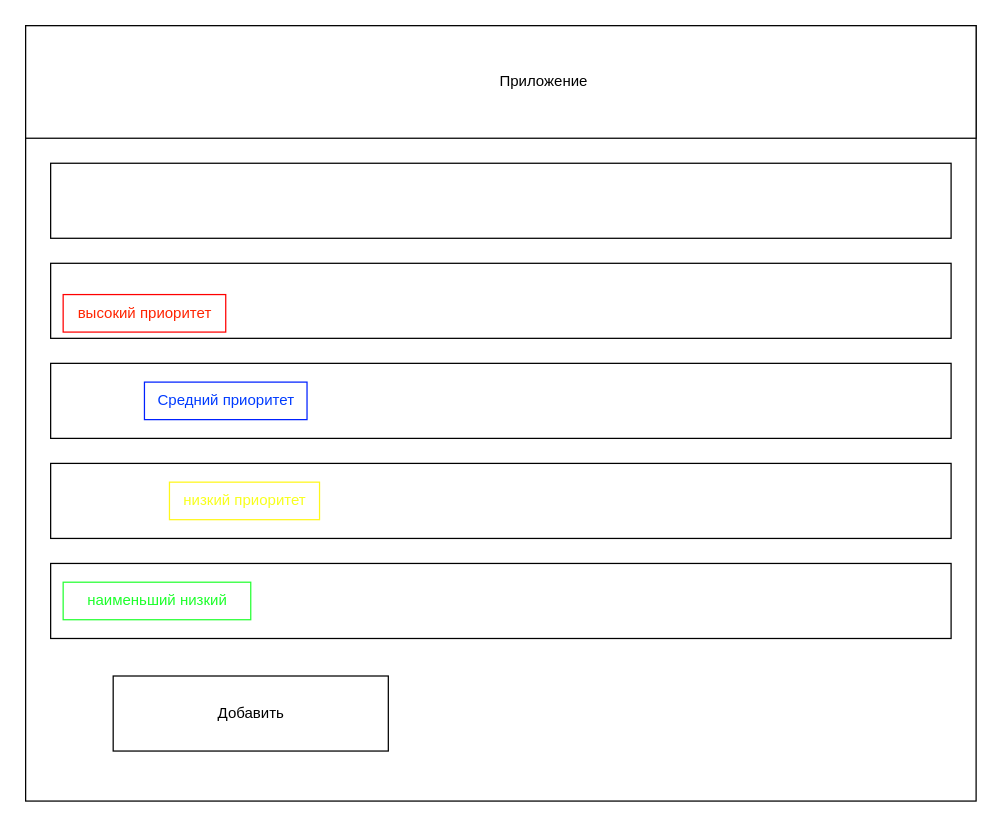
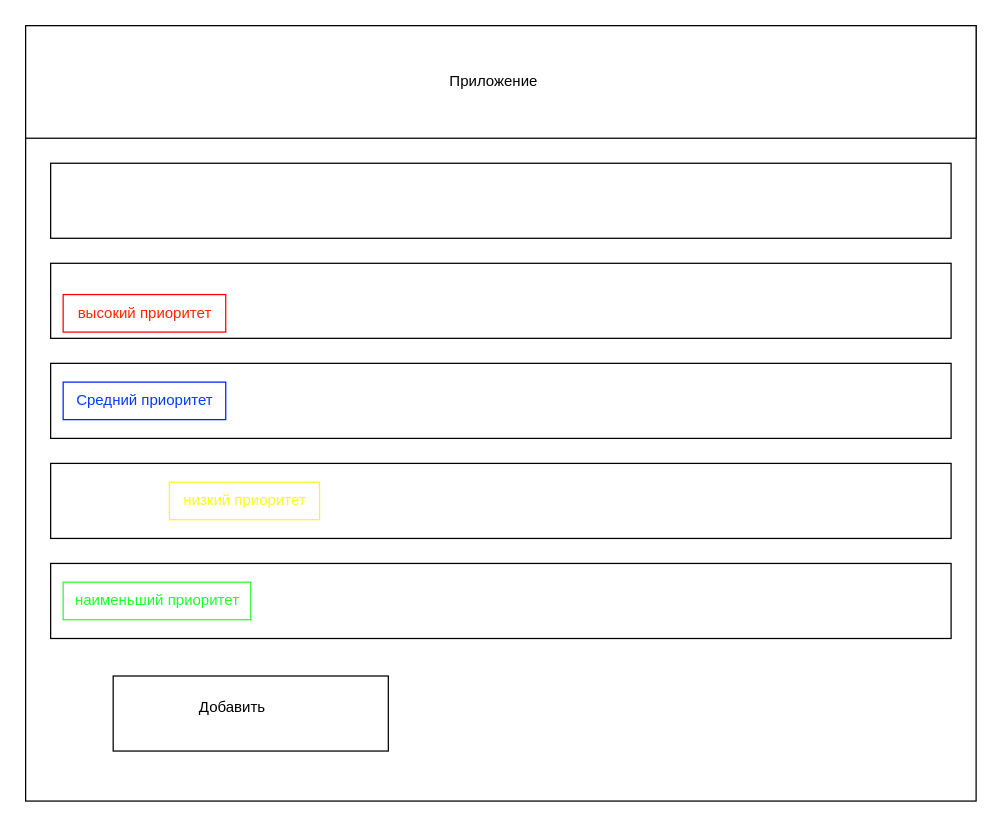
(543, 82) -> (493, 82)
(226, 401) -> (144, 401)
(158, 601) -> (158, 601)
(251, 713) -> (232, 707)
